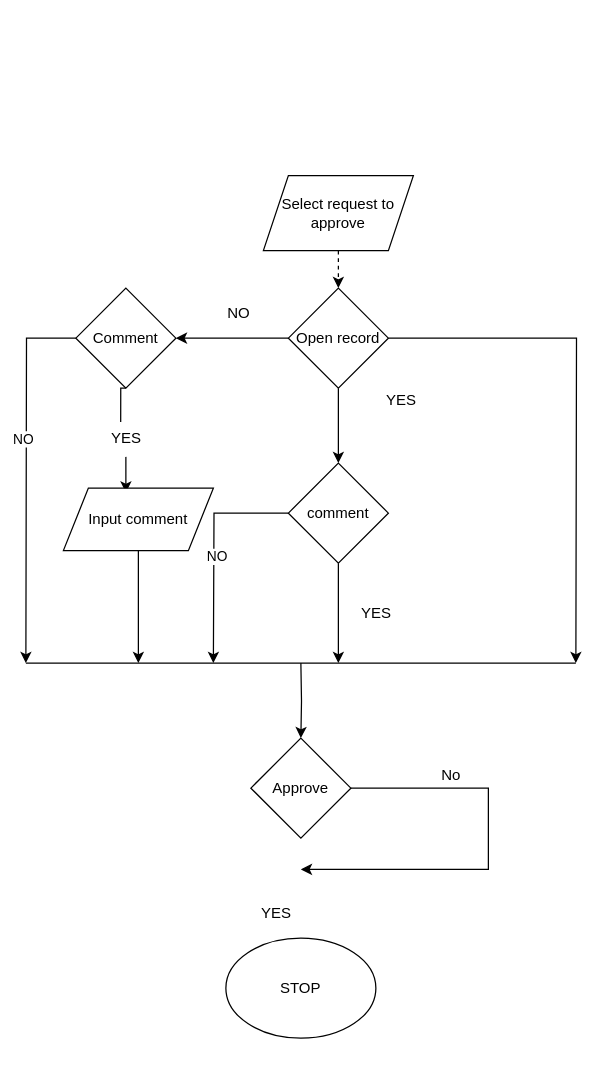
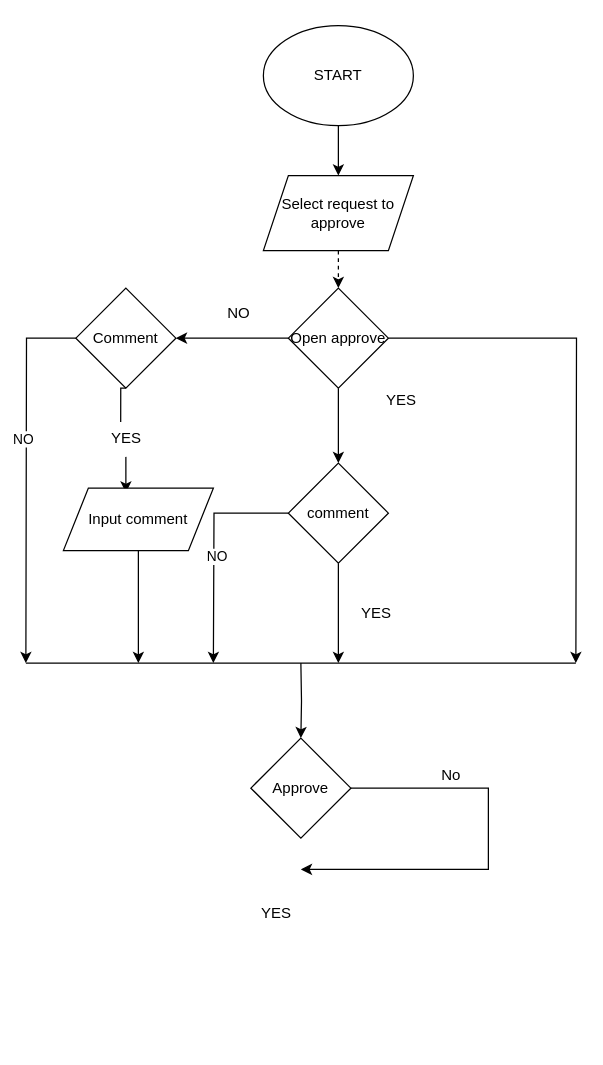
none -> (338, 76)
none -> (338, 147)
(338, 338) -> (338, 338)
(301, 988) -> none
